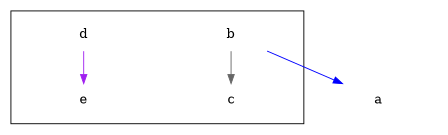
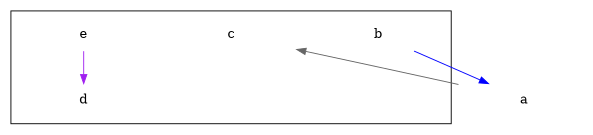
(84, 63) -> (84, 63)
(231, 63) -> (382, 68)
